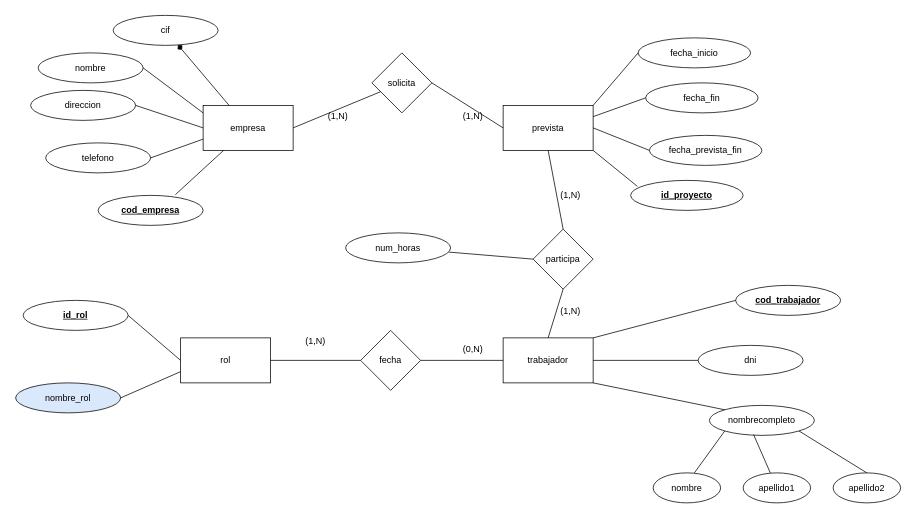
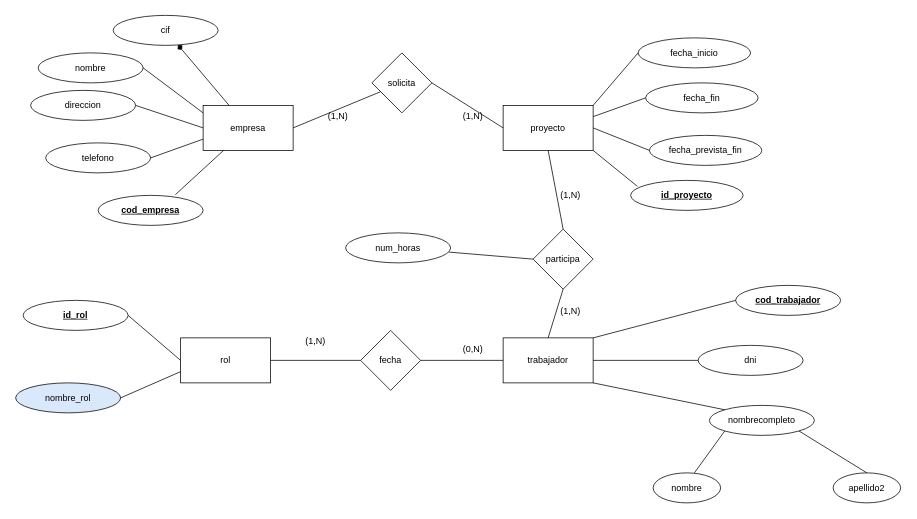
(548, 128) -> (548, 128)
(762, 454) -> none
(777, 488) -> none
